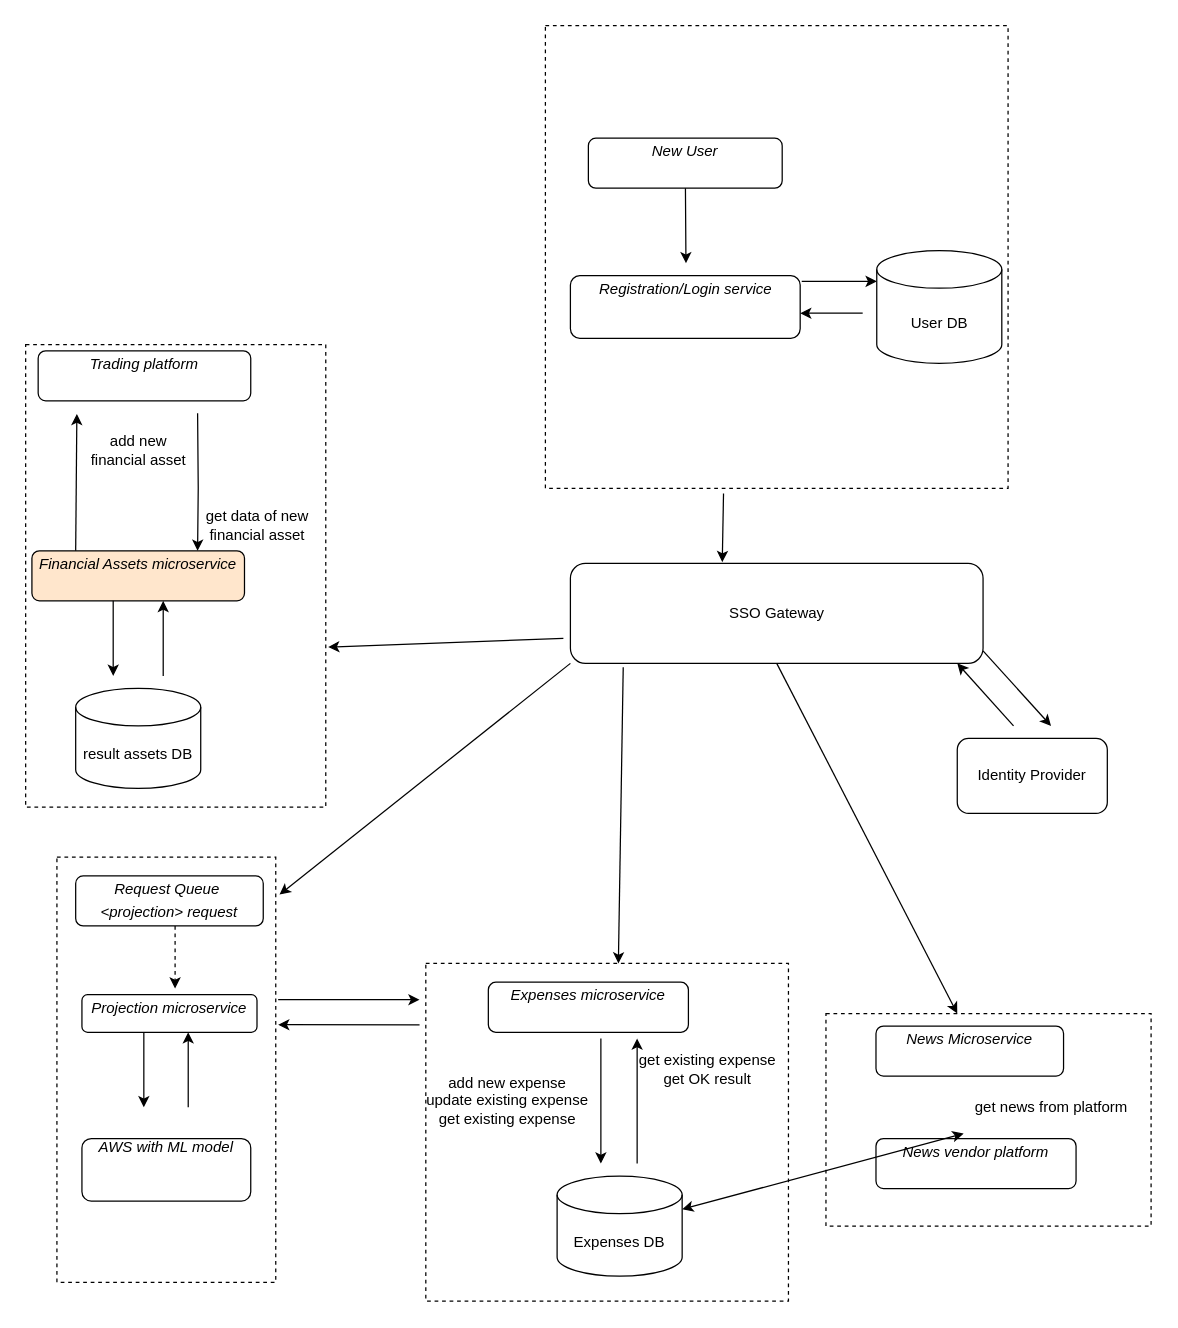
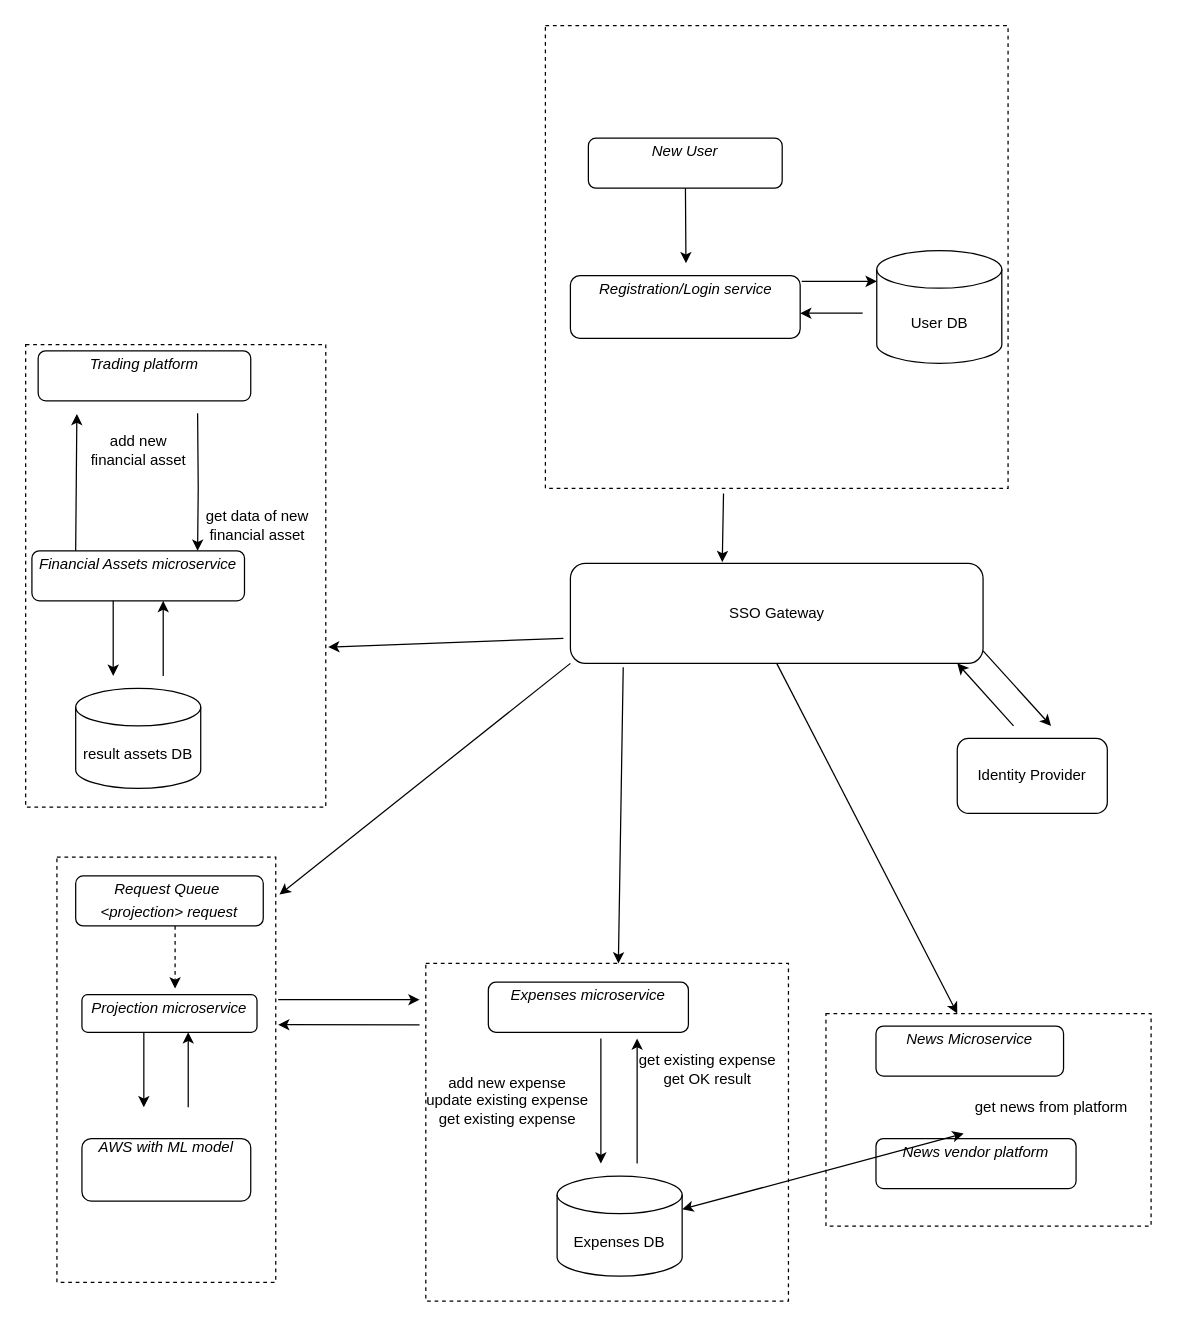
(138, 576) -> (138, 576)
